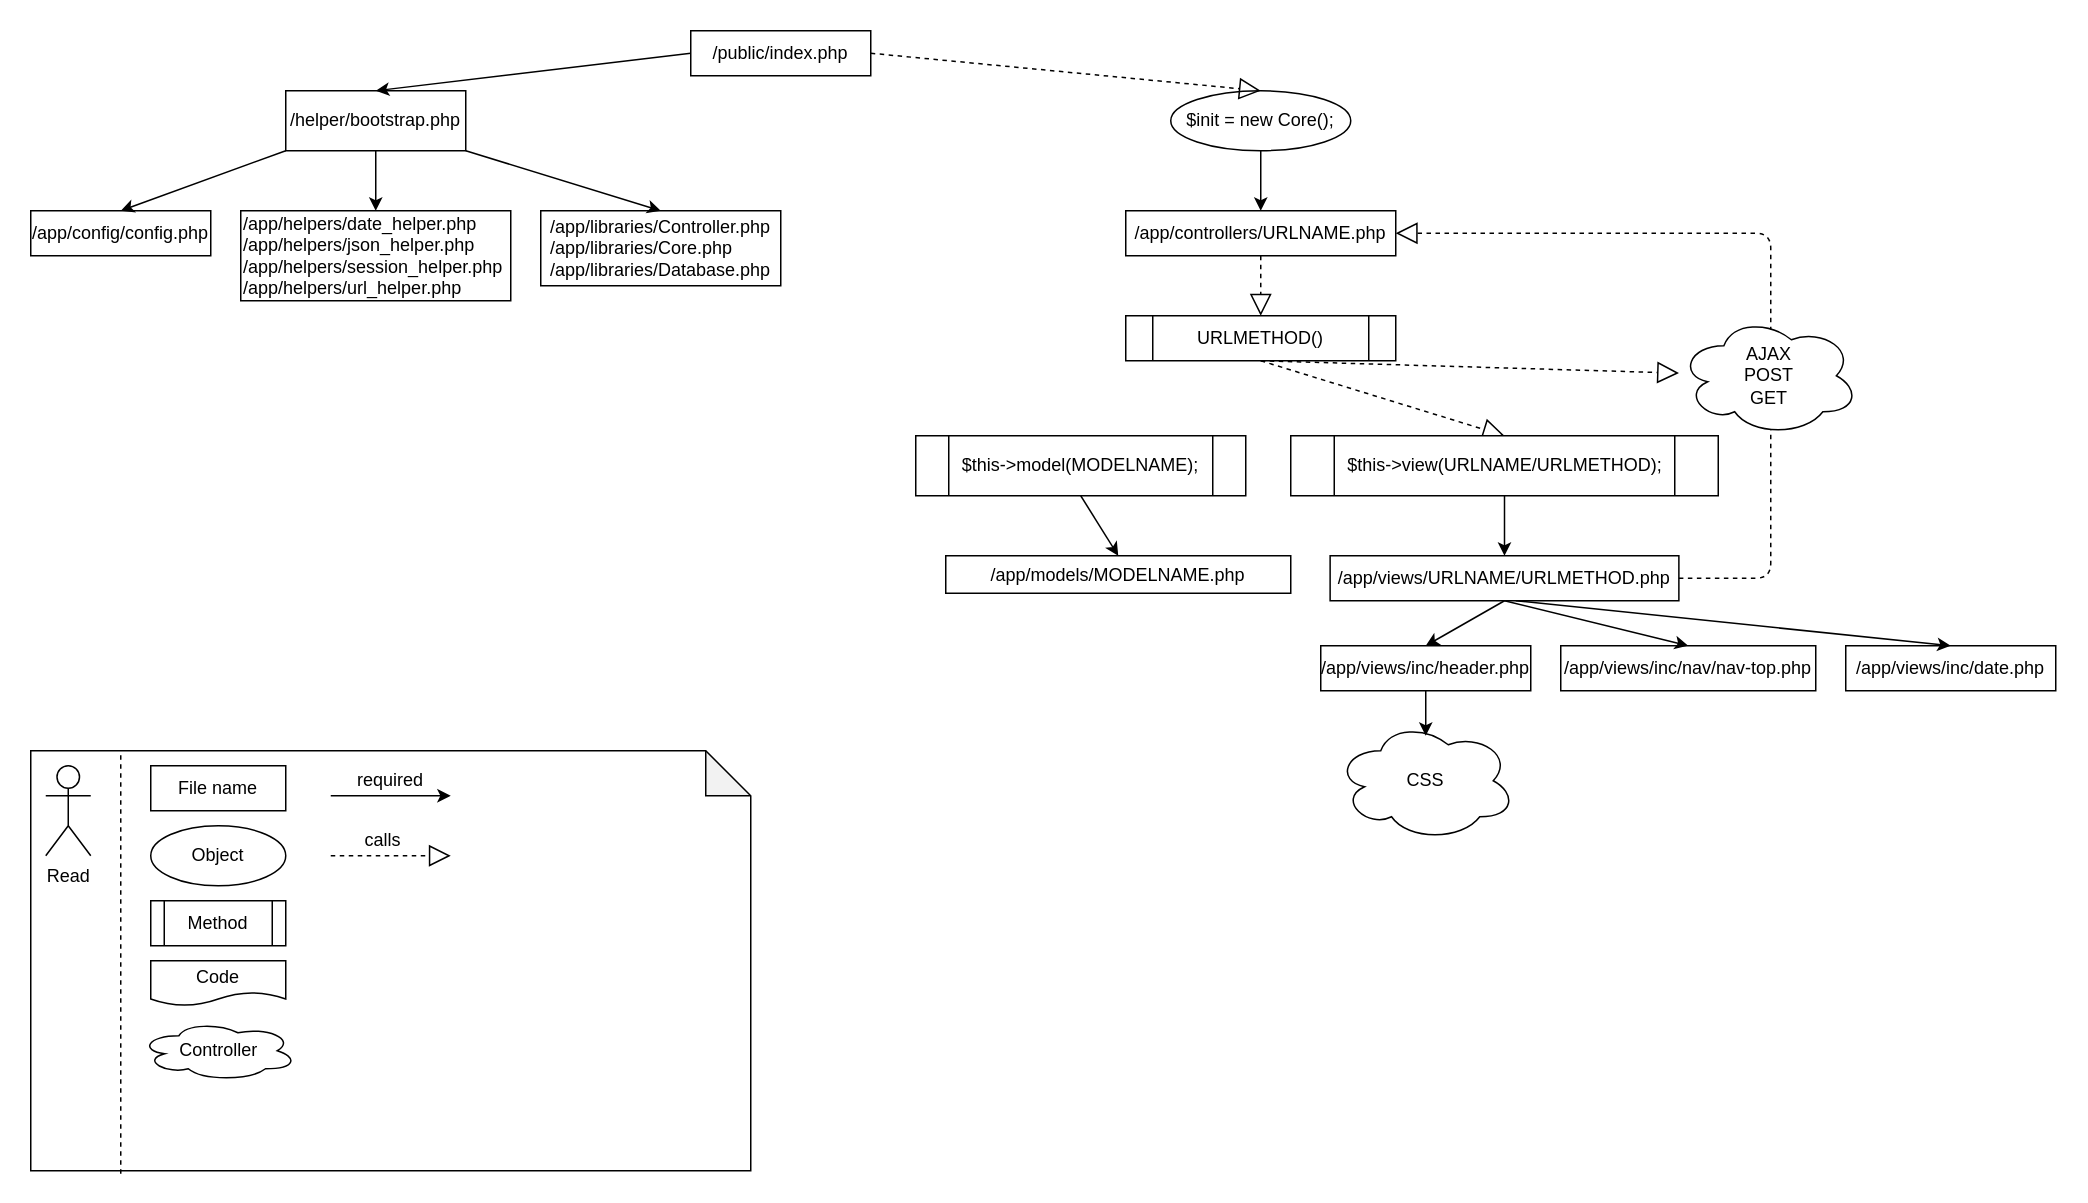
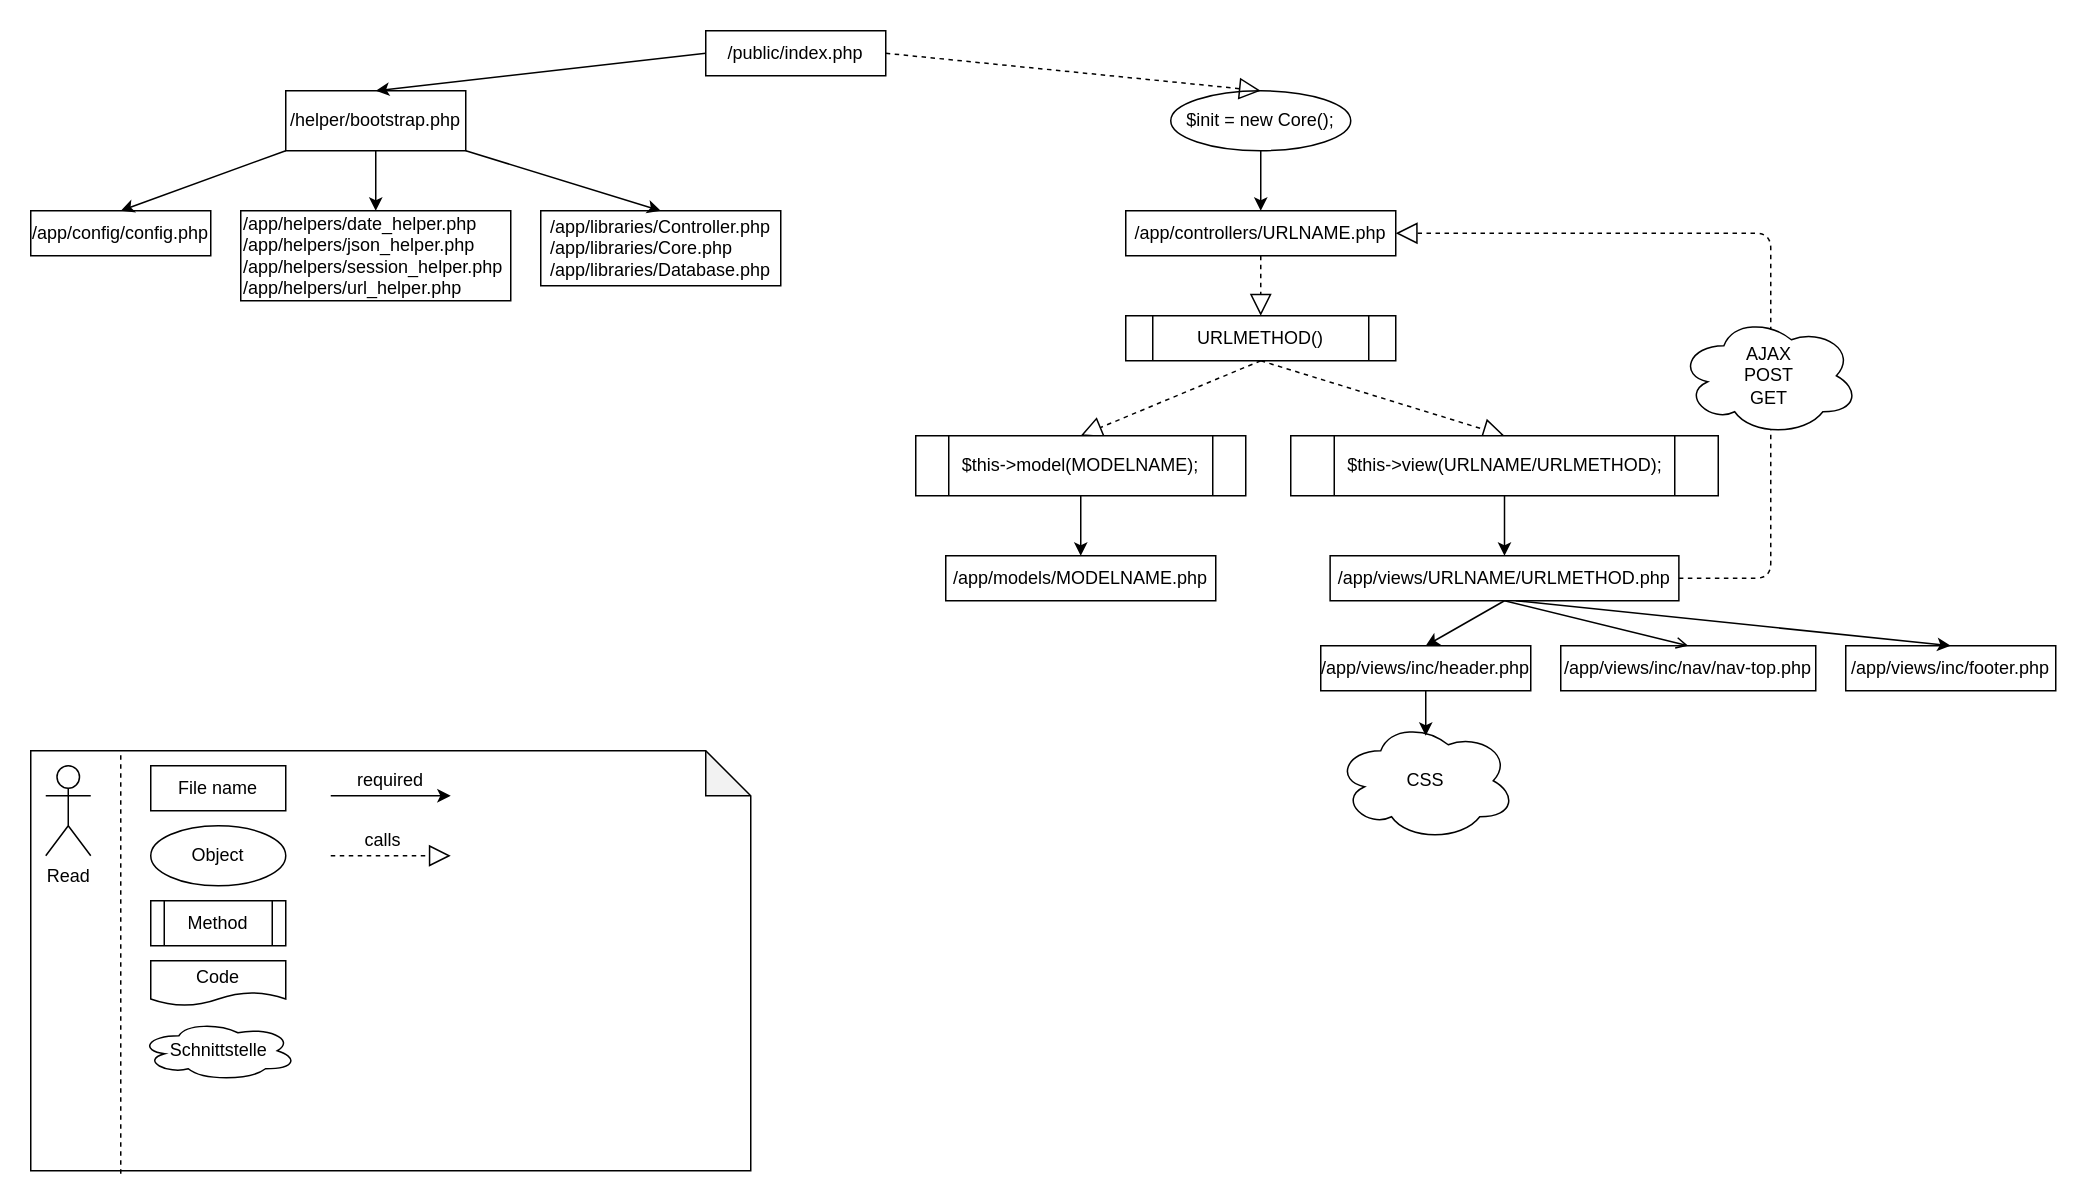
(781, 53) -> (796, 53)
(1476, 367) -> (1180, 394)
(1118, 575) -> (1081, 578)
(1677, 643) -> (1679, 644)
(1951, 668) -> (1951, 668)
(219, 1051) -> (219, 1051)
